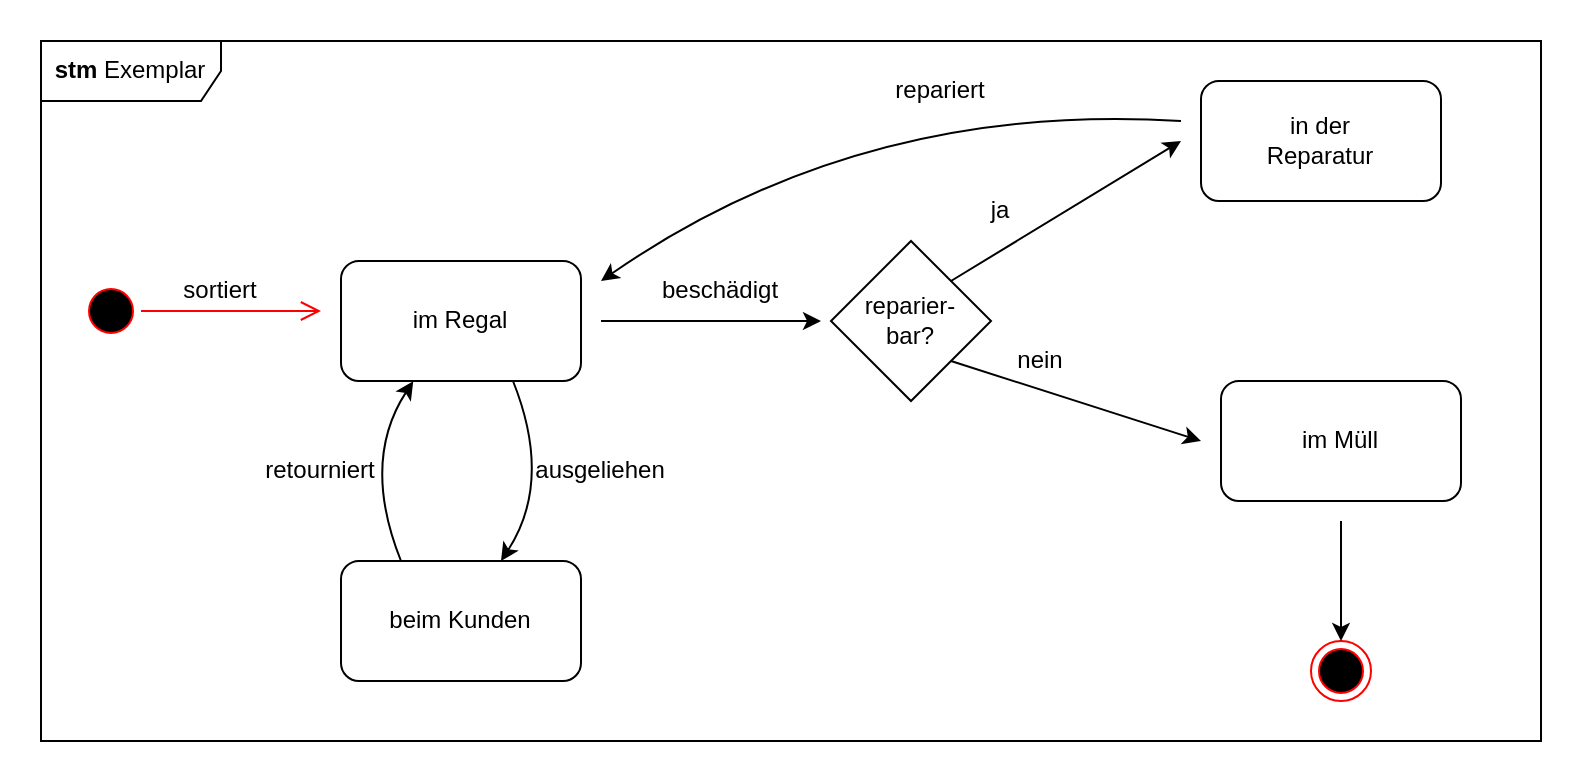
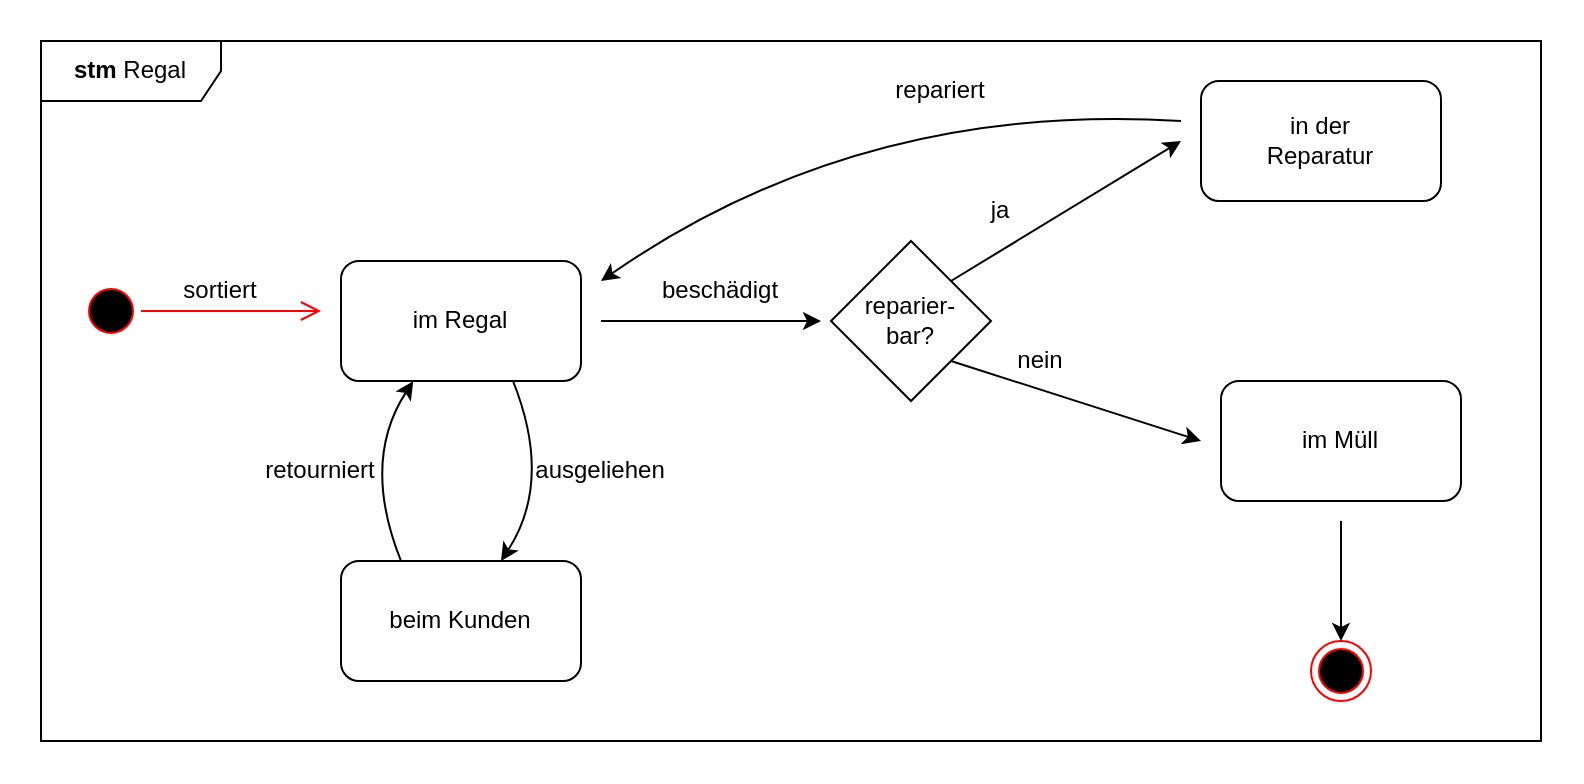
(131, 71) -> (131, 71)
